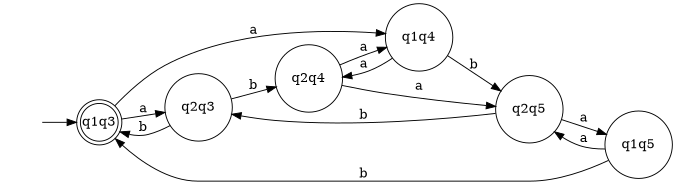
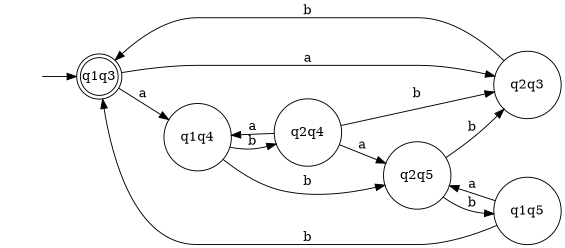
(364, 64) -> (253, 141)
(249, 94) -> (413, 110)
(584, 118) -> (472, 203)
